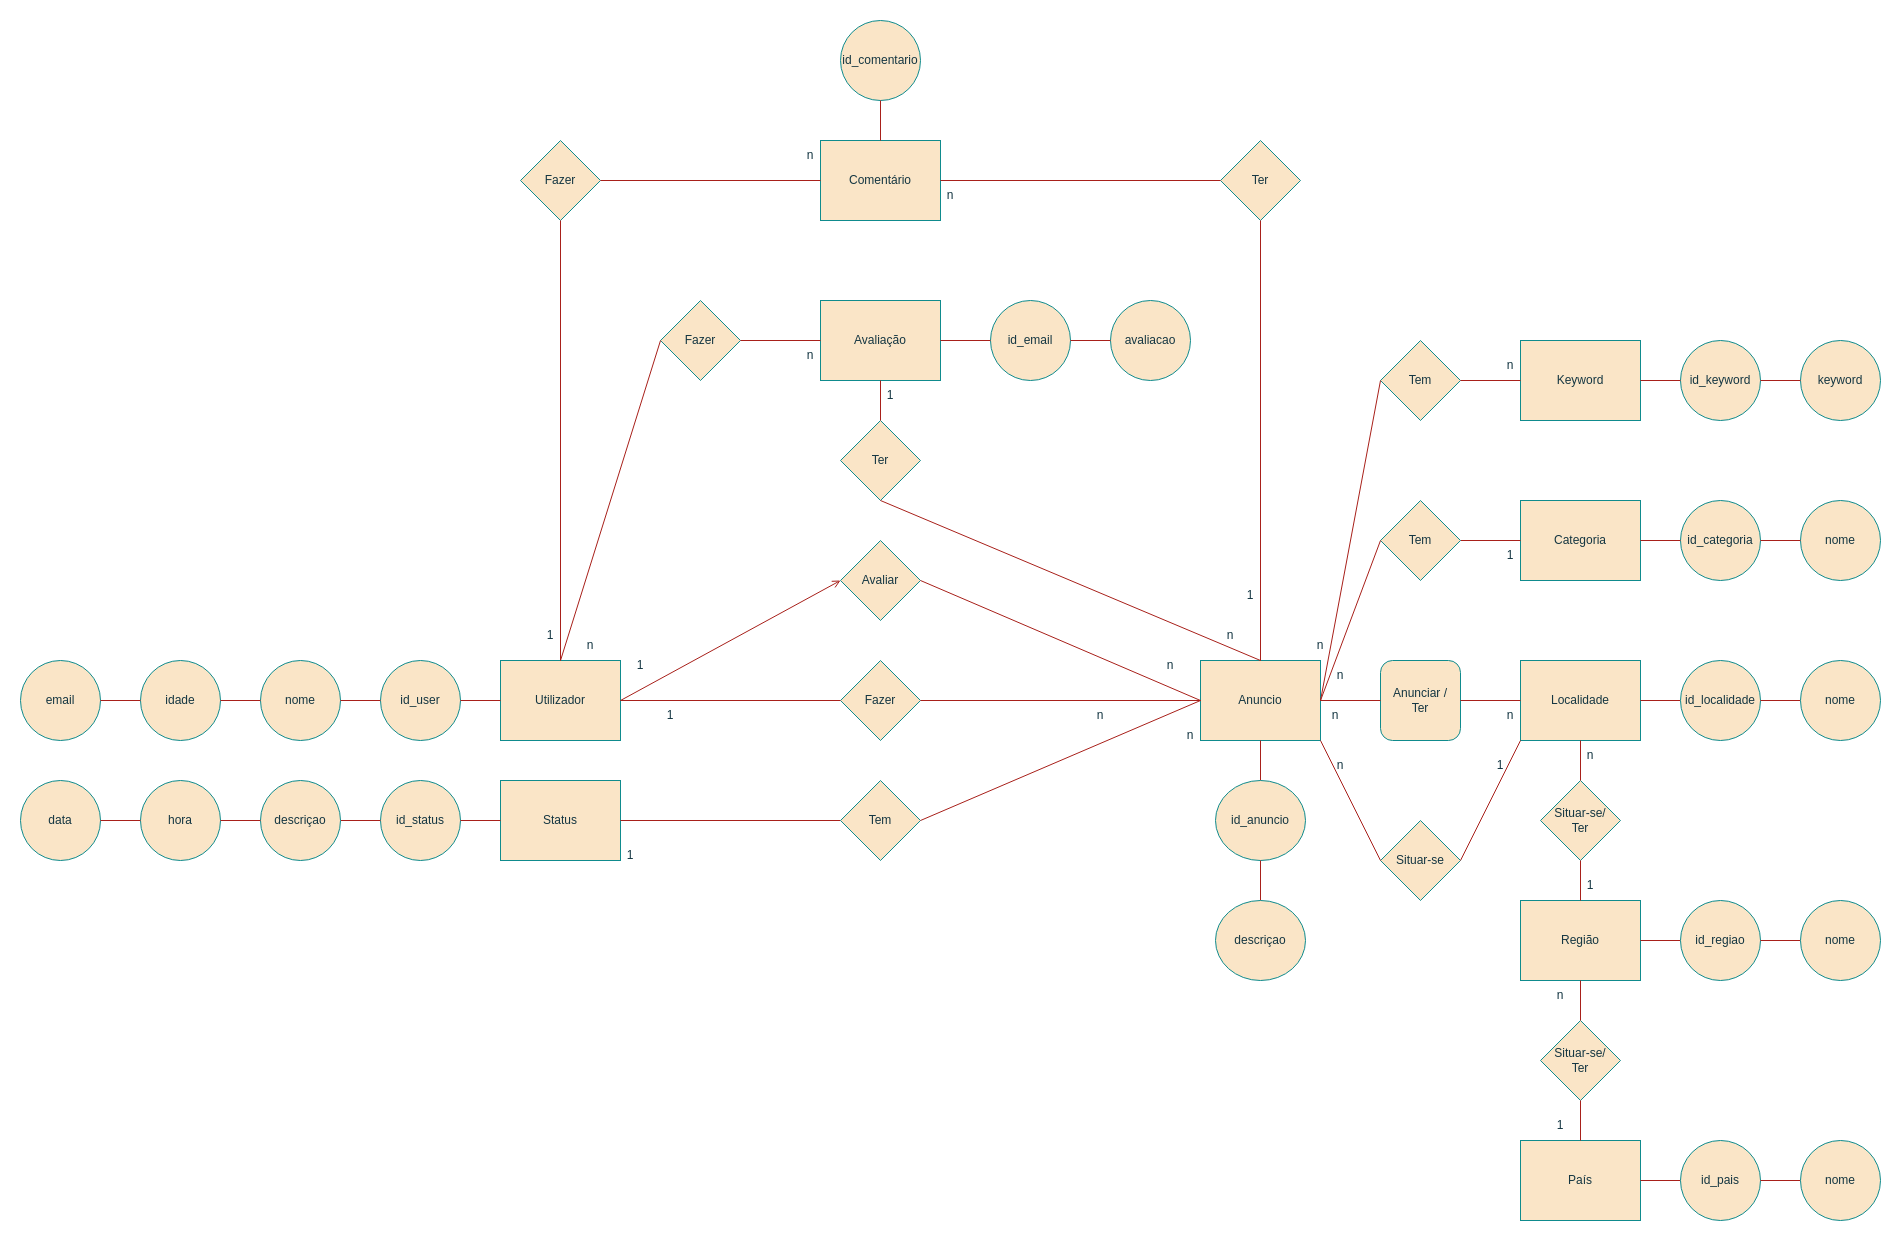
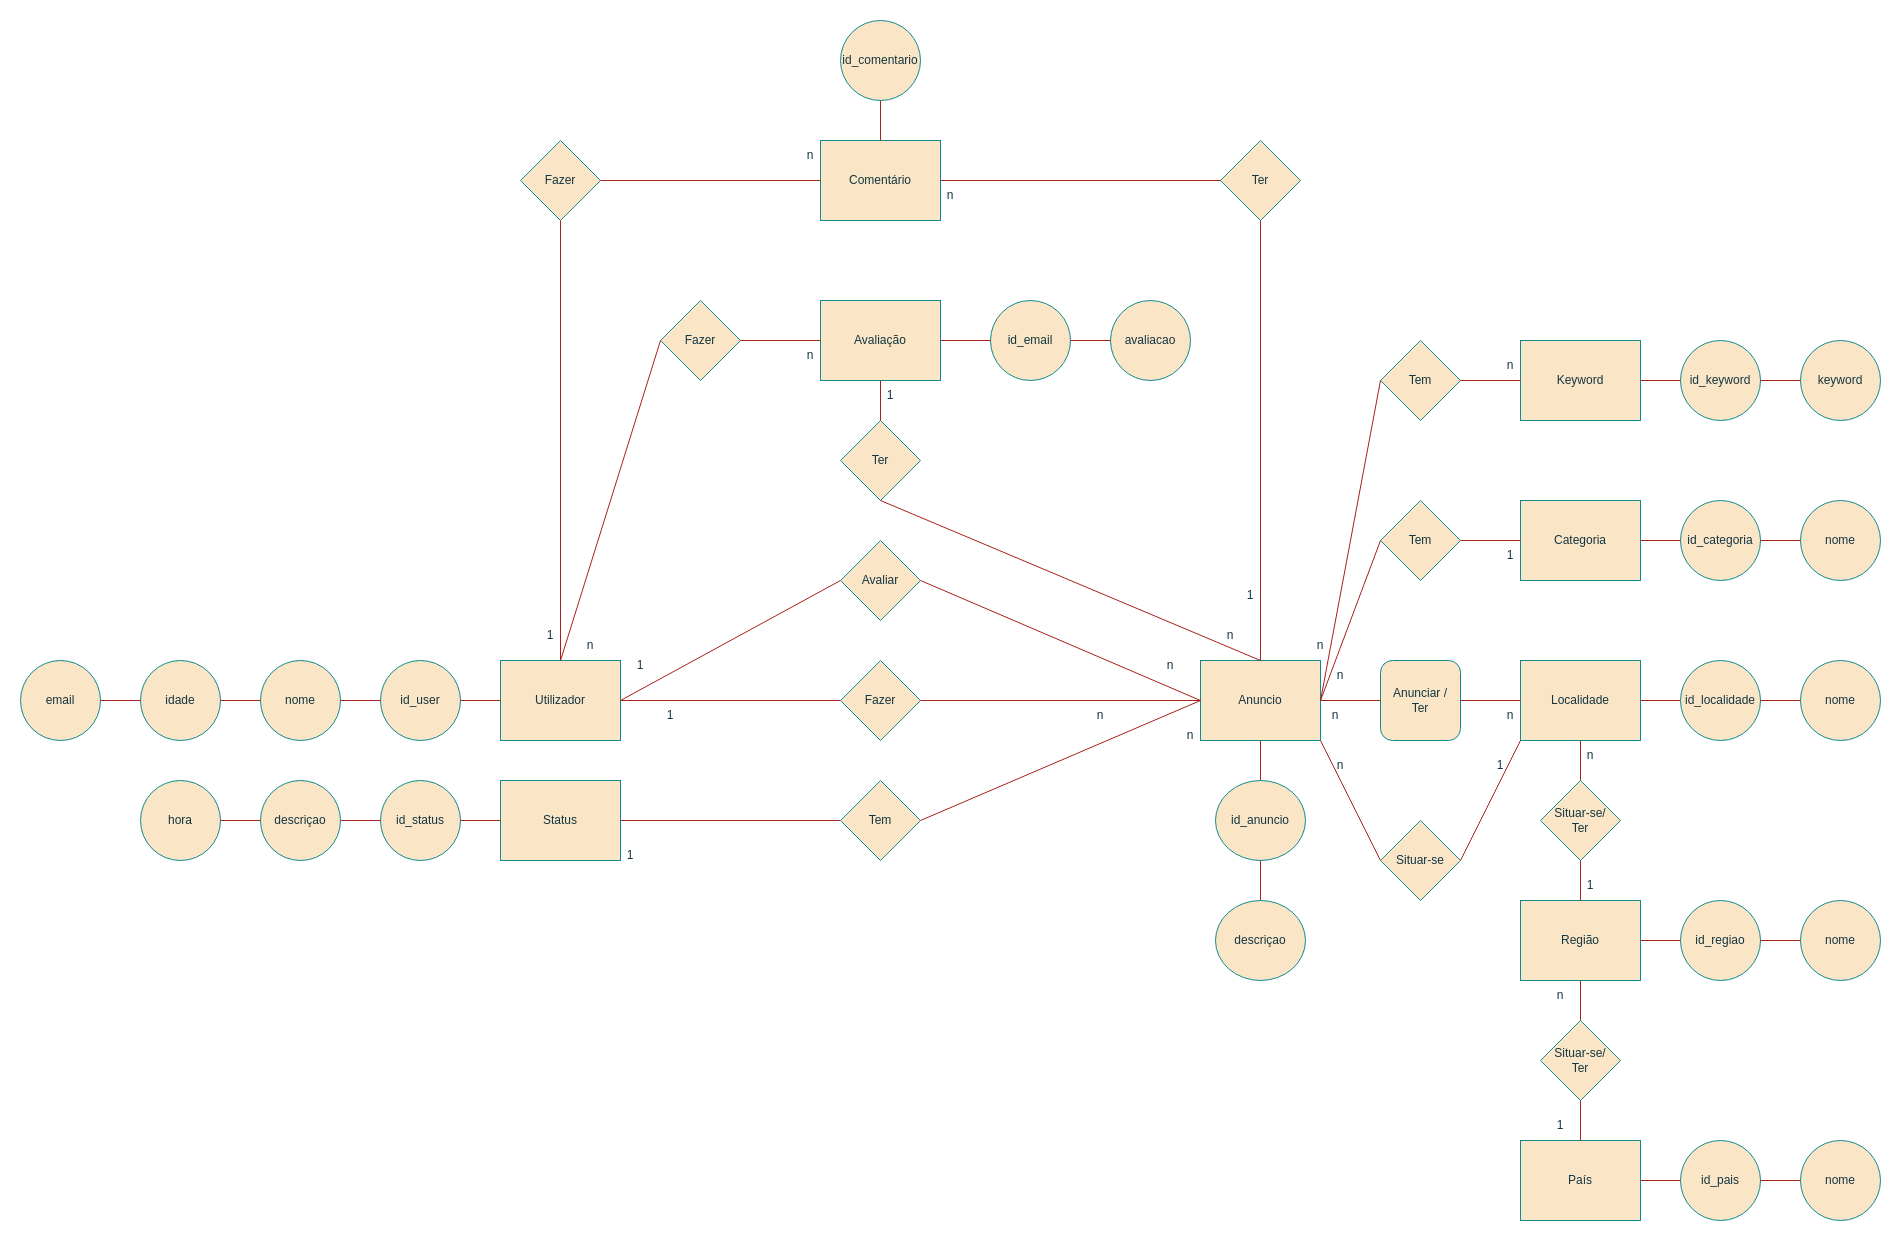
(836, 583) -> (836, 583)
(61, 821) -> none
(121, 821) -> none
